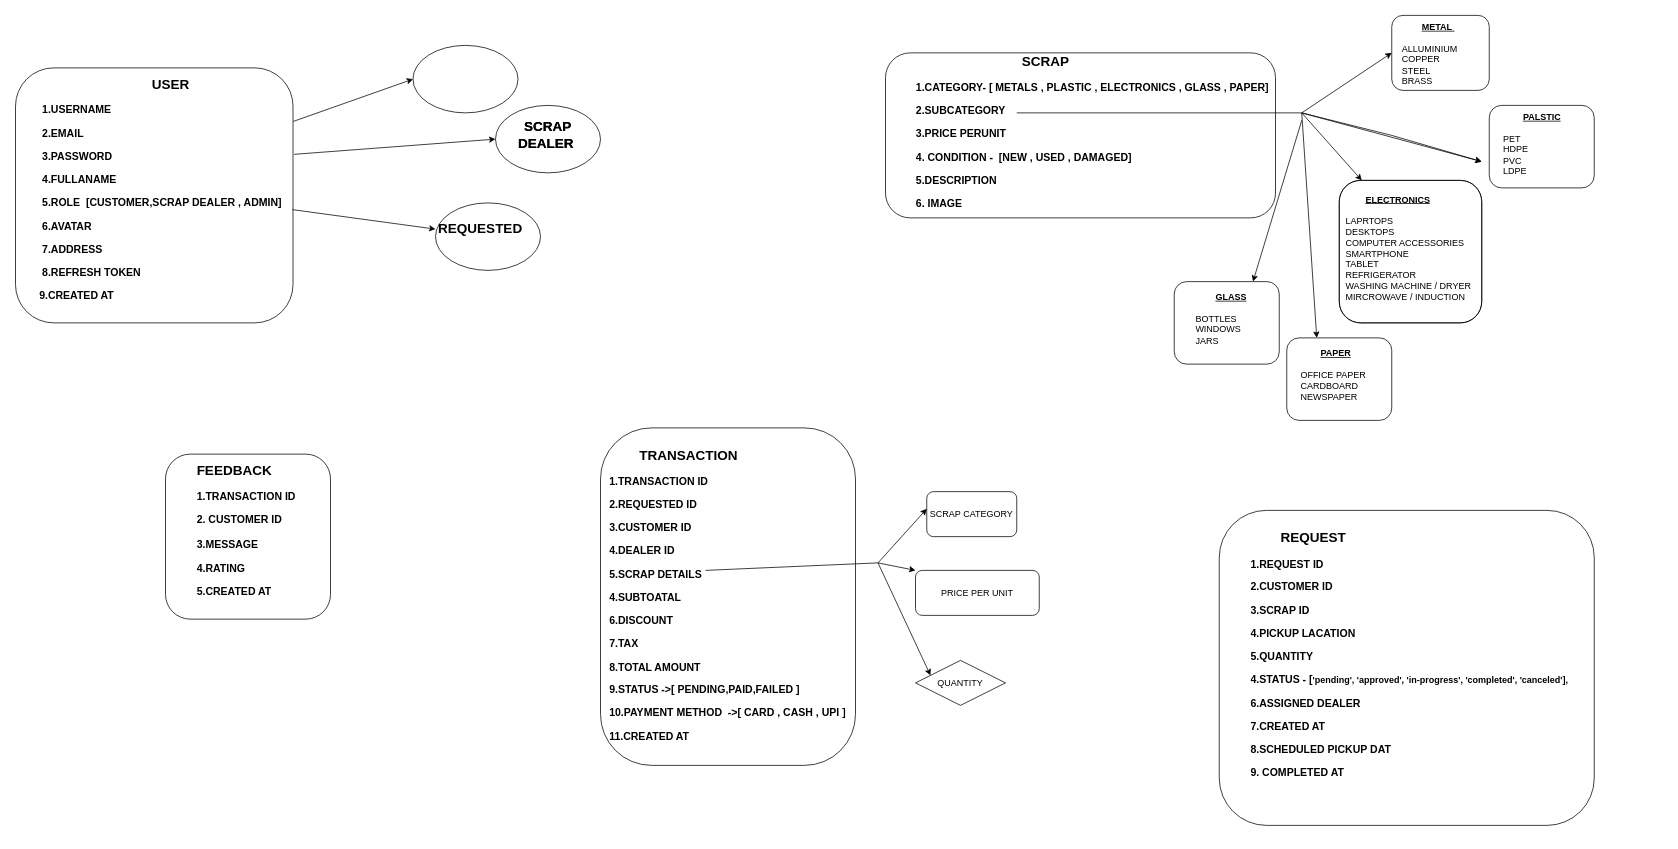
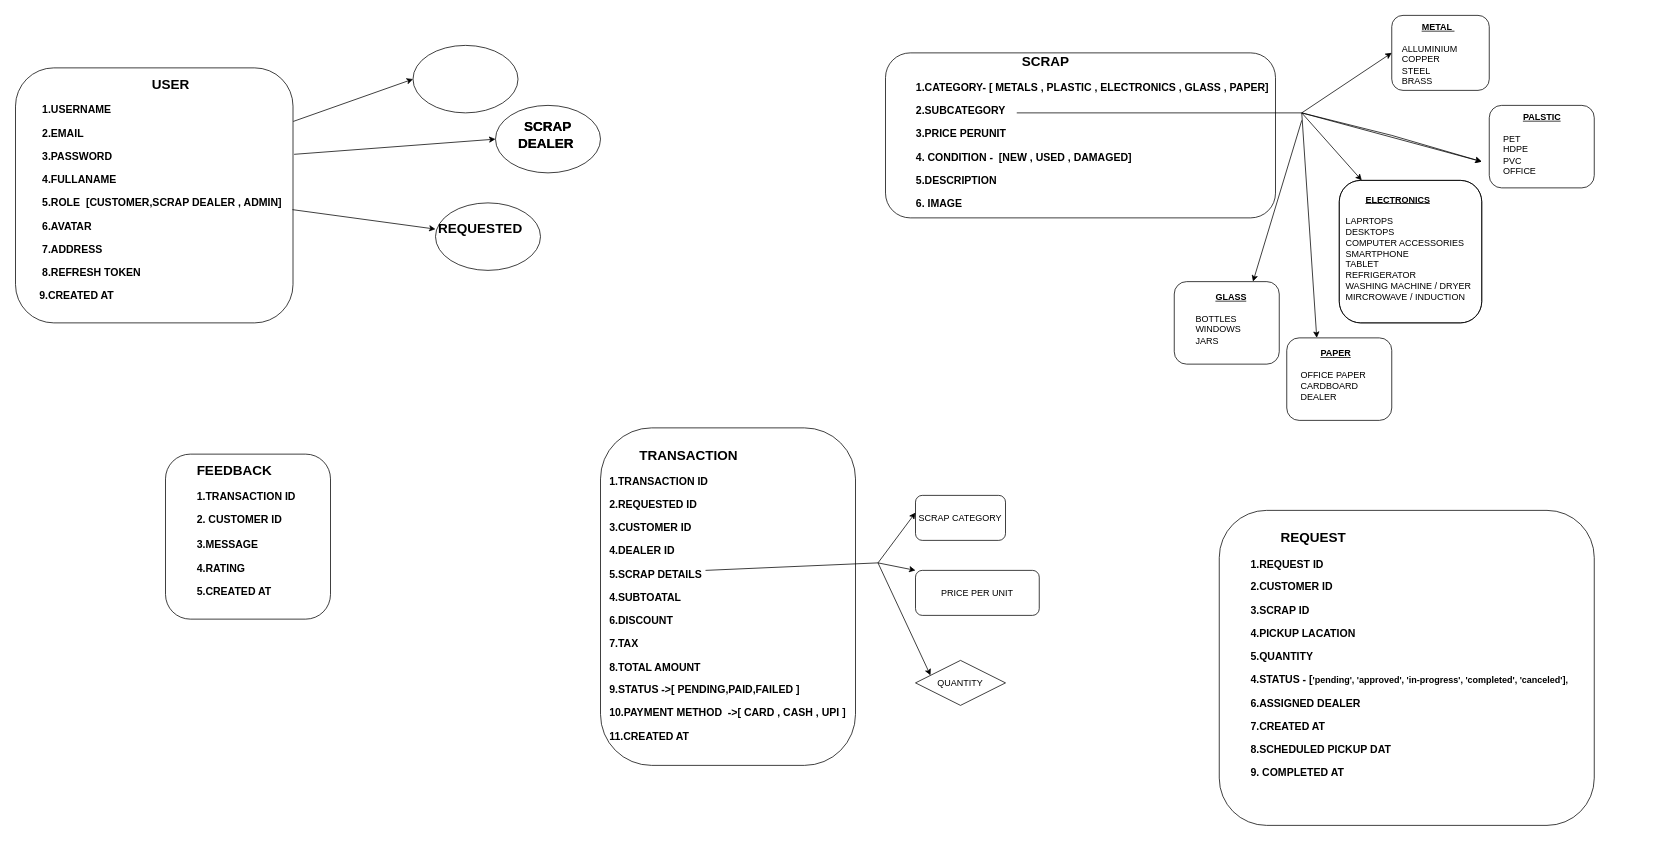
(1501, 138) -> (1501, 138)
(1310, 368) -> (1310, 368)
(972, 514) -> (960, 518)
